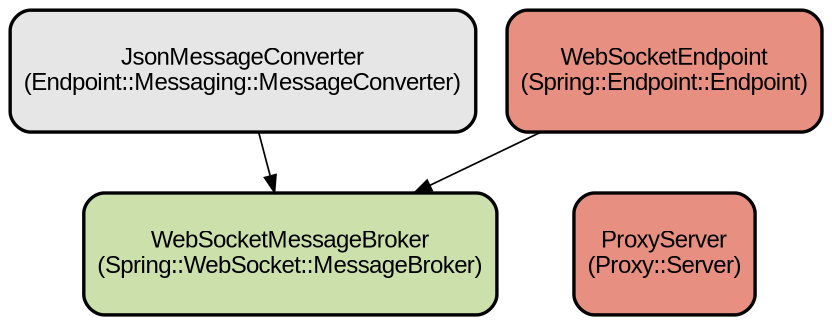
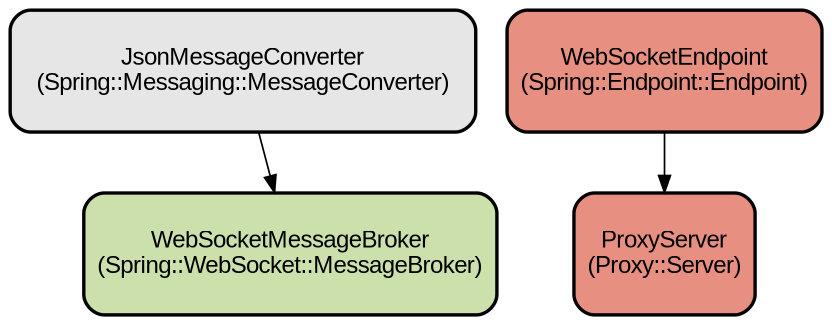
(243, 71) -> (243, 71)
(485, 159) -> (665, 154)
